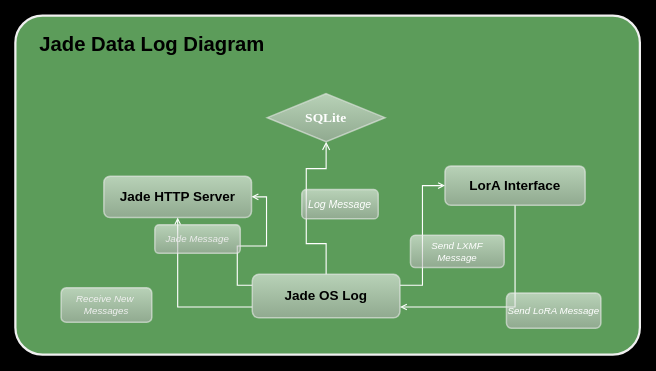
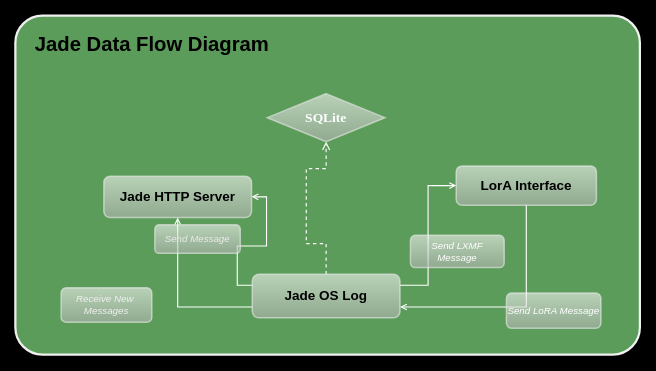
(152, 44) -> (152, 44)
(515, 185) -> (527, 185)
(340, 204) -> none
(306, 208) -> (306, 208)
(198, 239) -> (198, 239)
